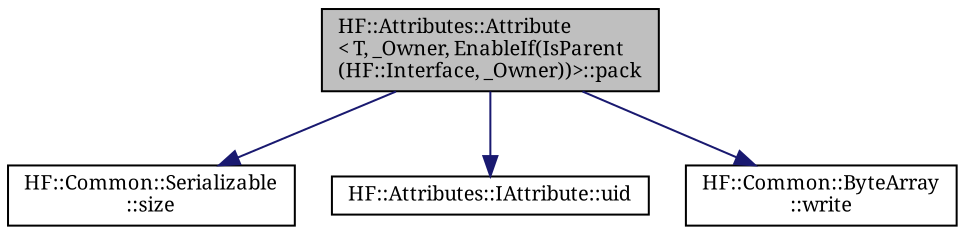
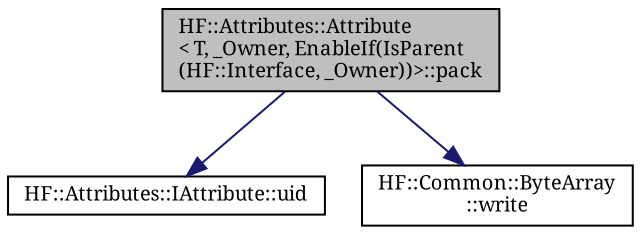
(151, 196) -> none
